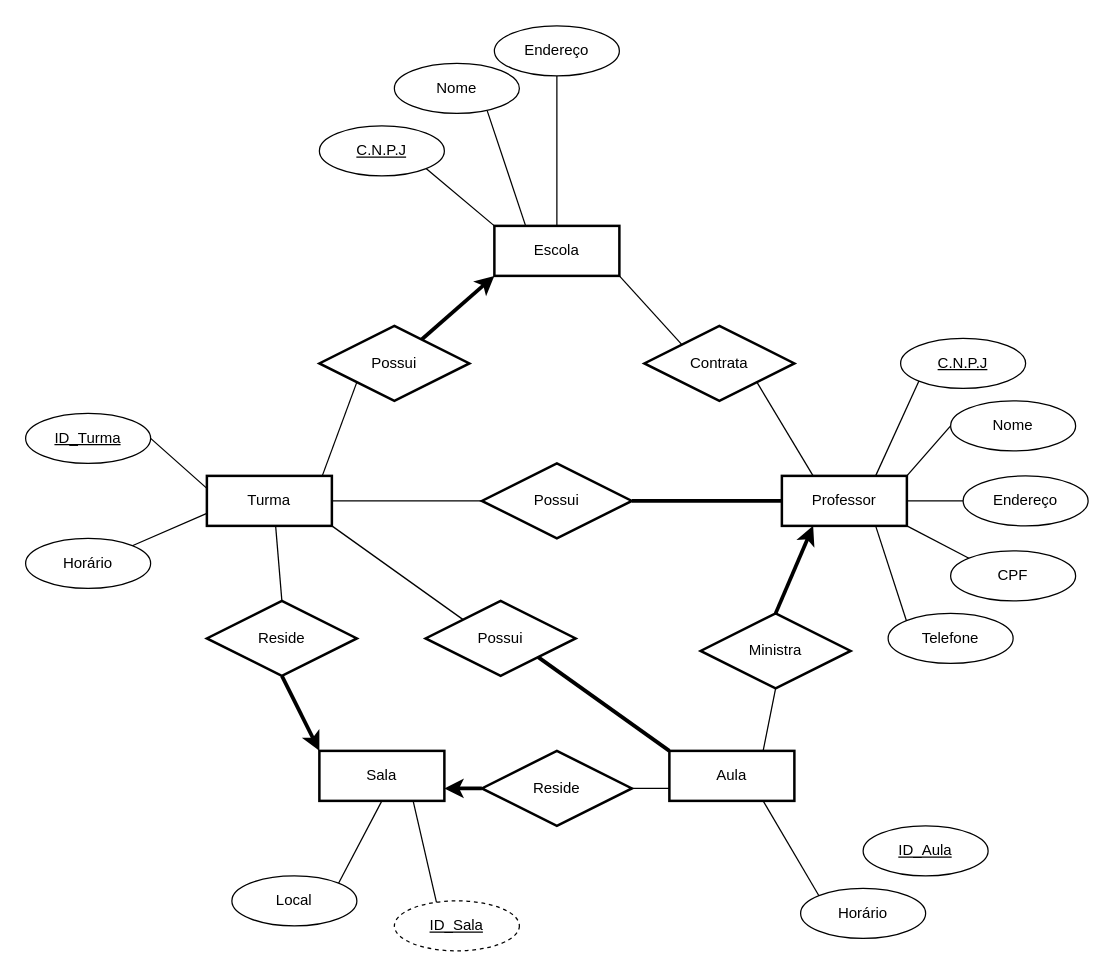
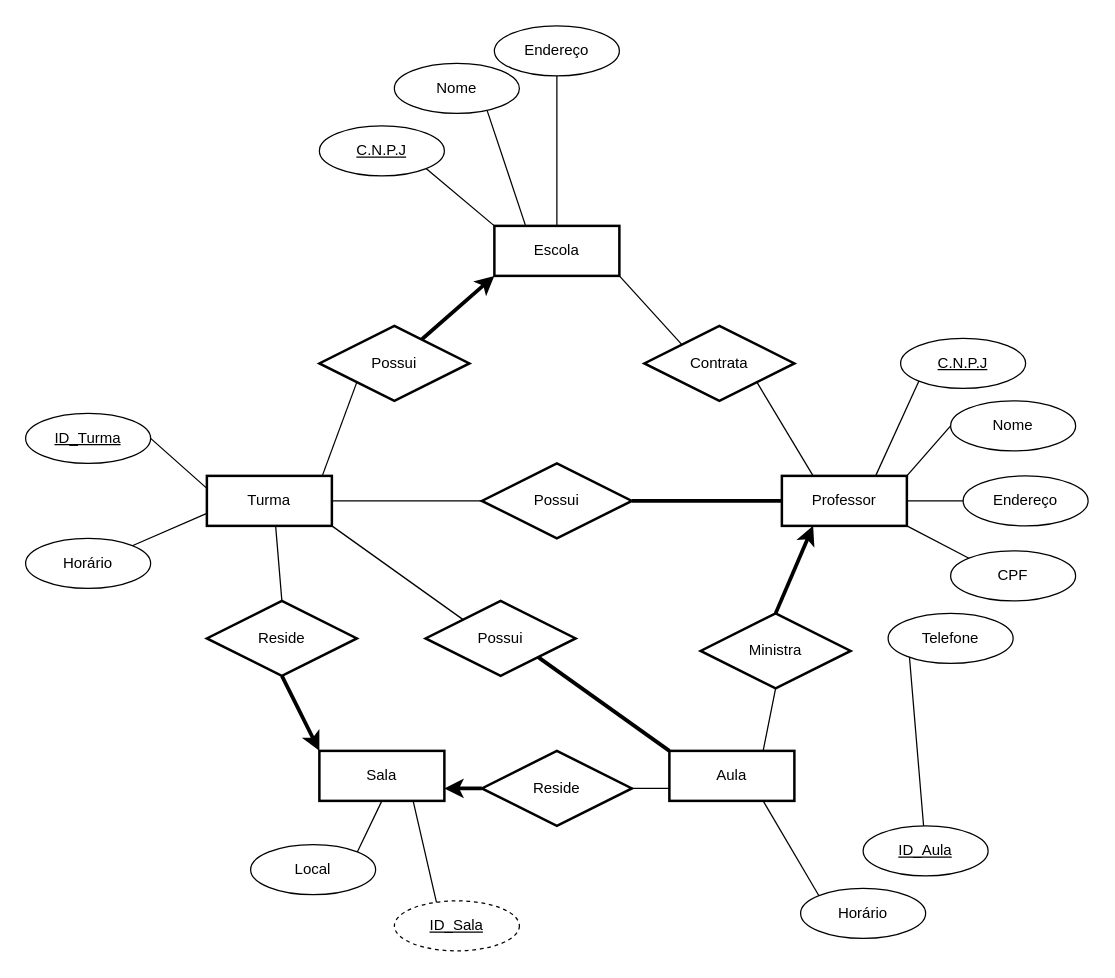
(891, 574) -> (916, 741)
(294, 901) -> (313, 869)
